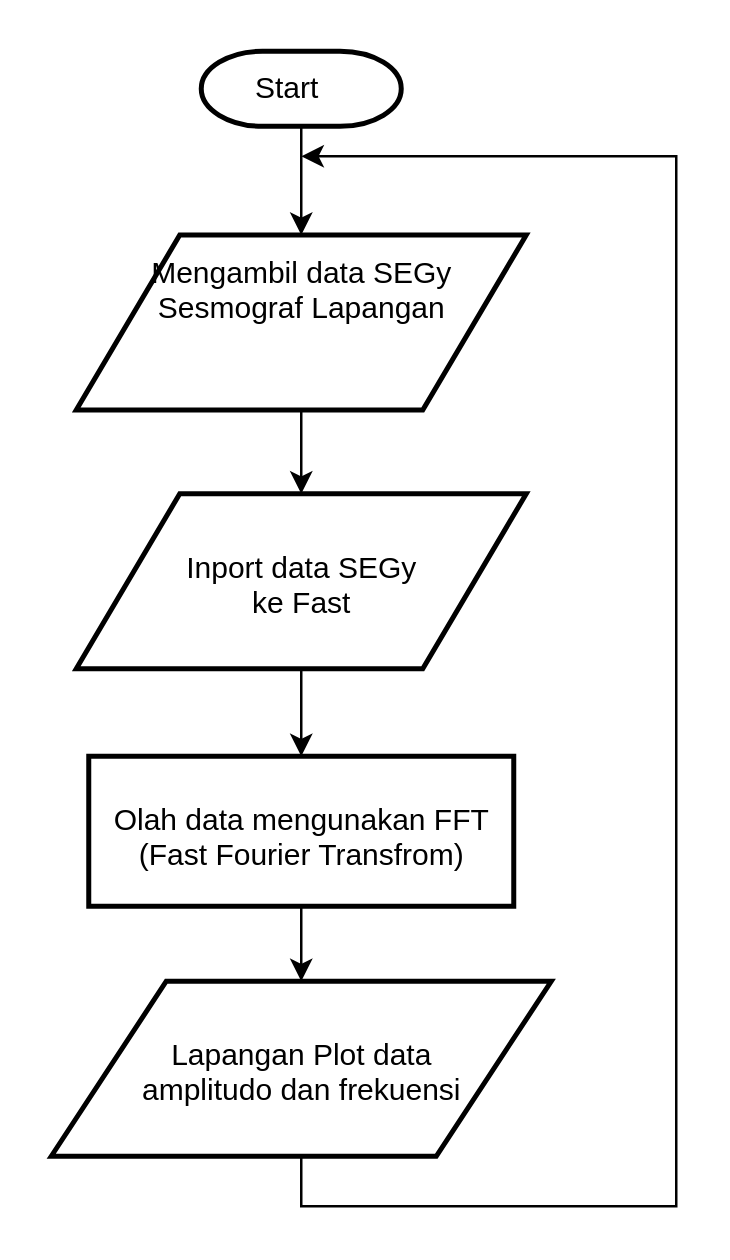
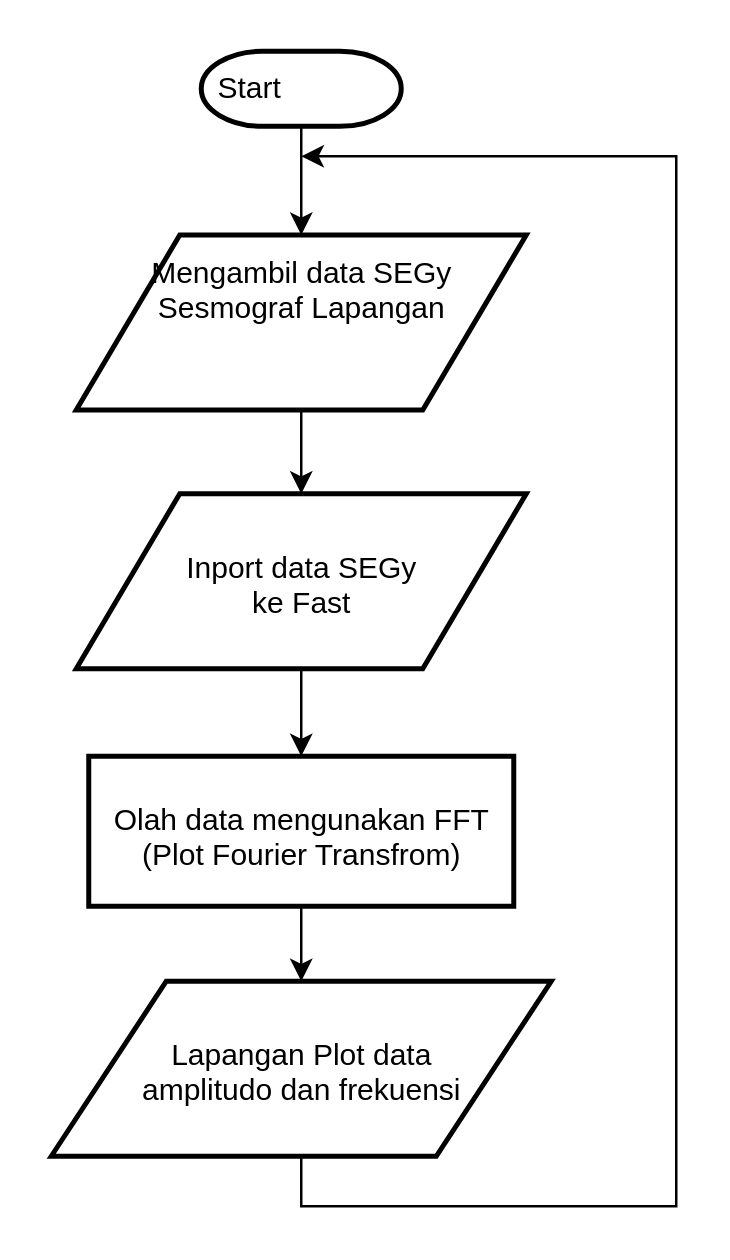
(301, 89) -> (264, 89)
(303, 840) -> (303, 840)
